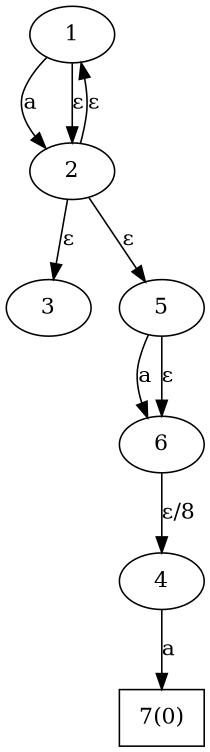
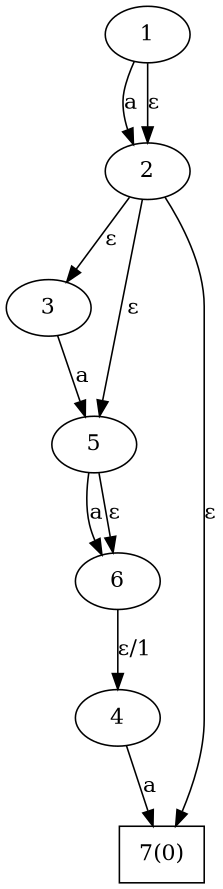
(87, 111) -> (204, 502)
none -> (69, 369)
(179, 513) -> (135, 650)
